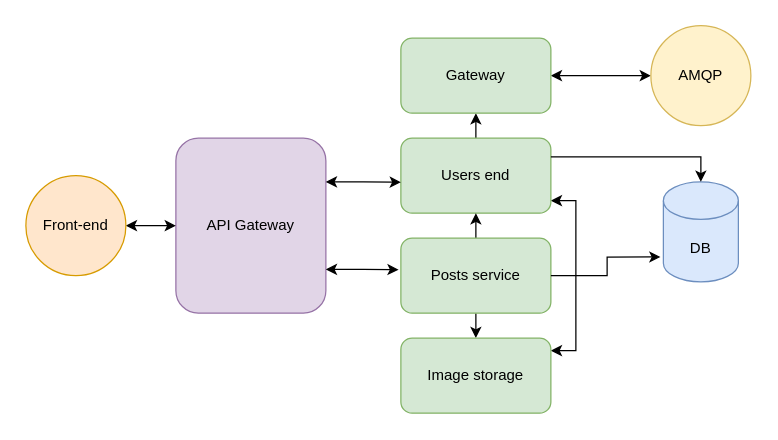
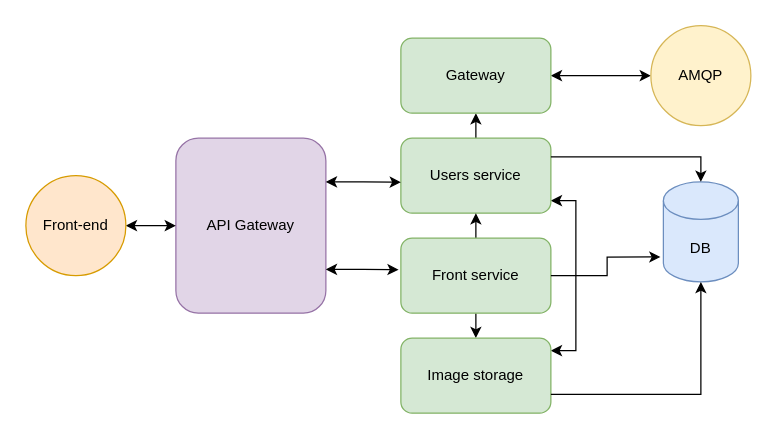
(476, 176) -> (476, 176)
(476, 276) -> (476, 276)
none -> (678, 394)
